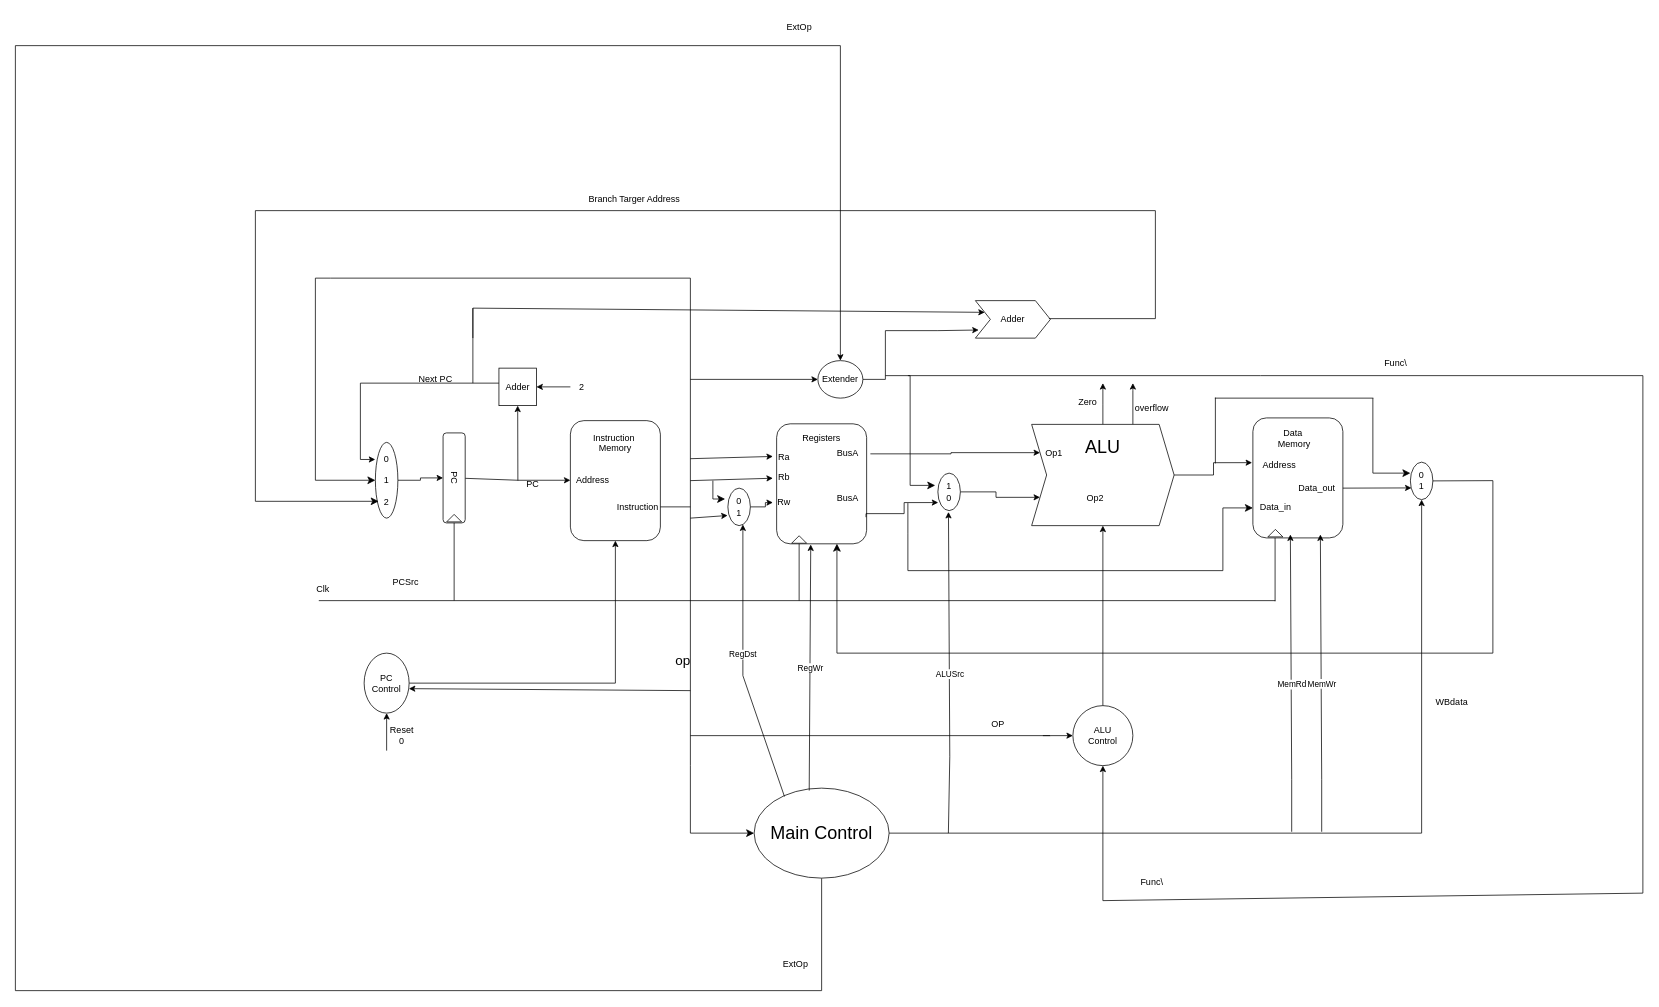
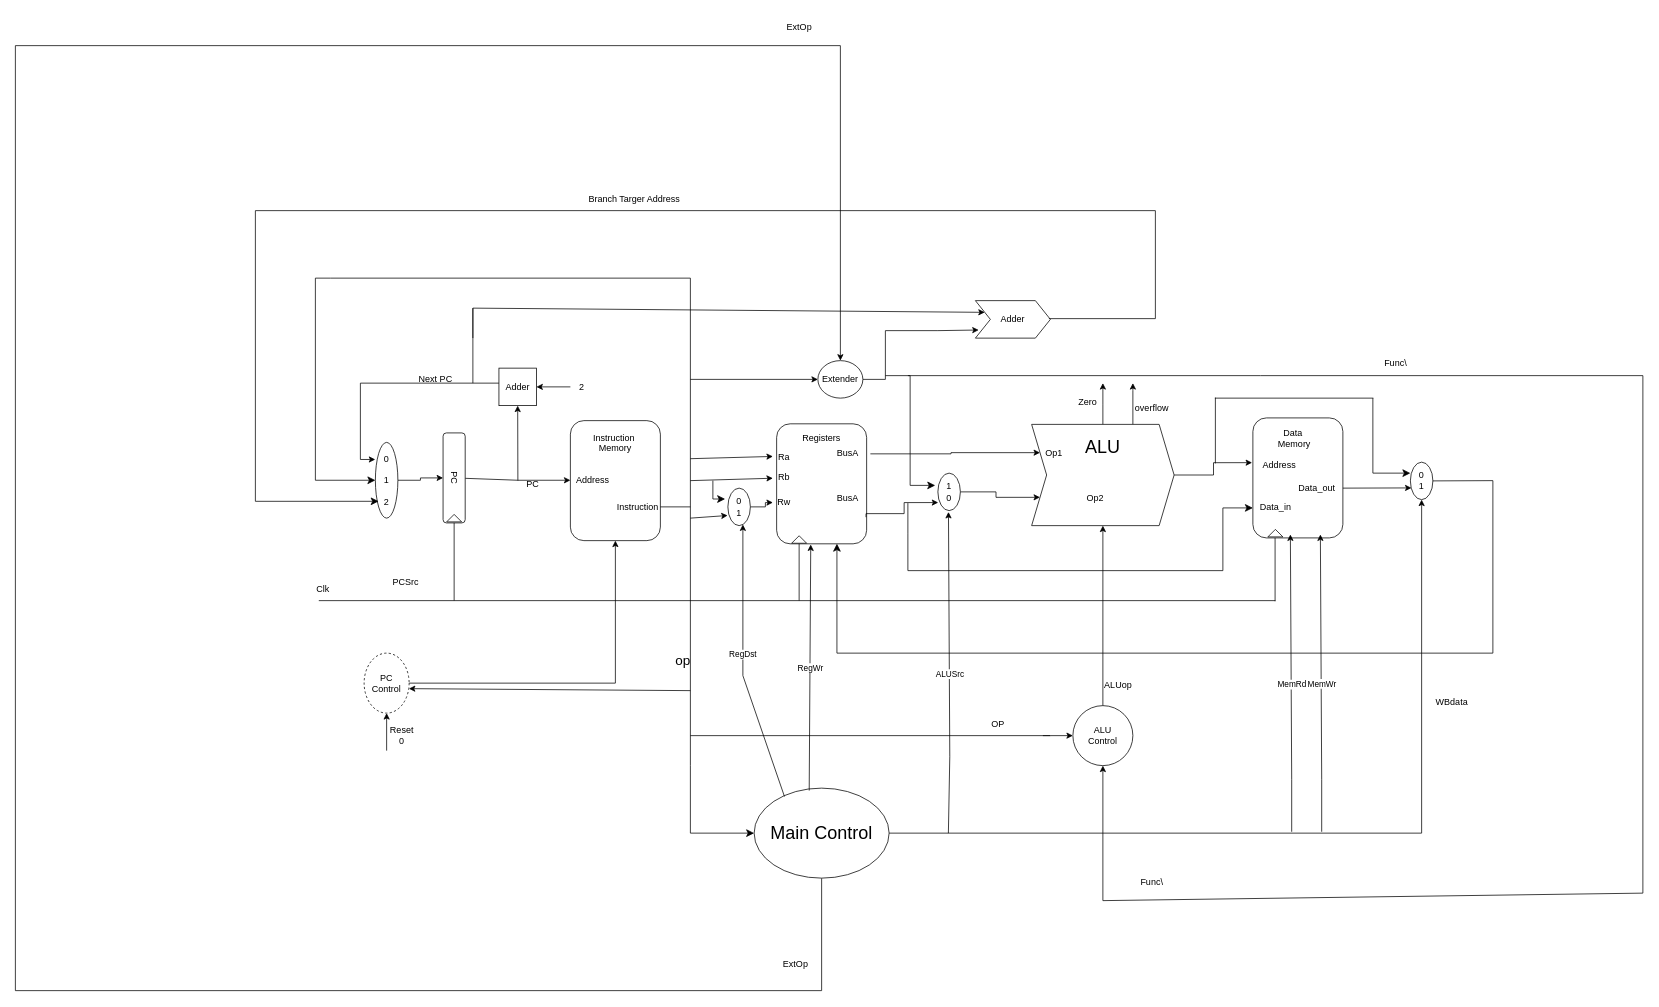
(387, 683) -> (387, 683)
none -> (1118, 685)
